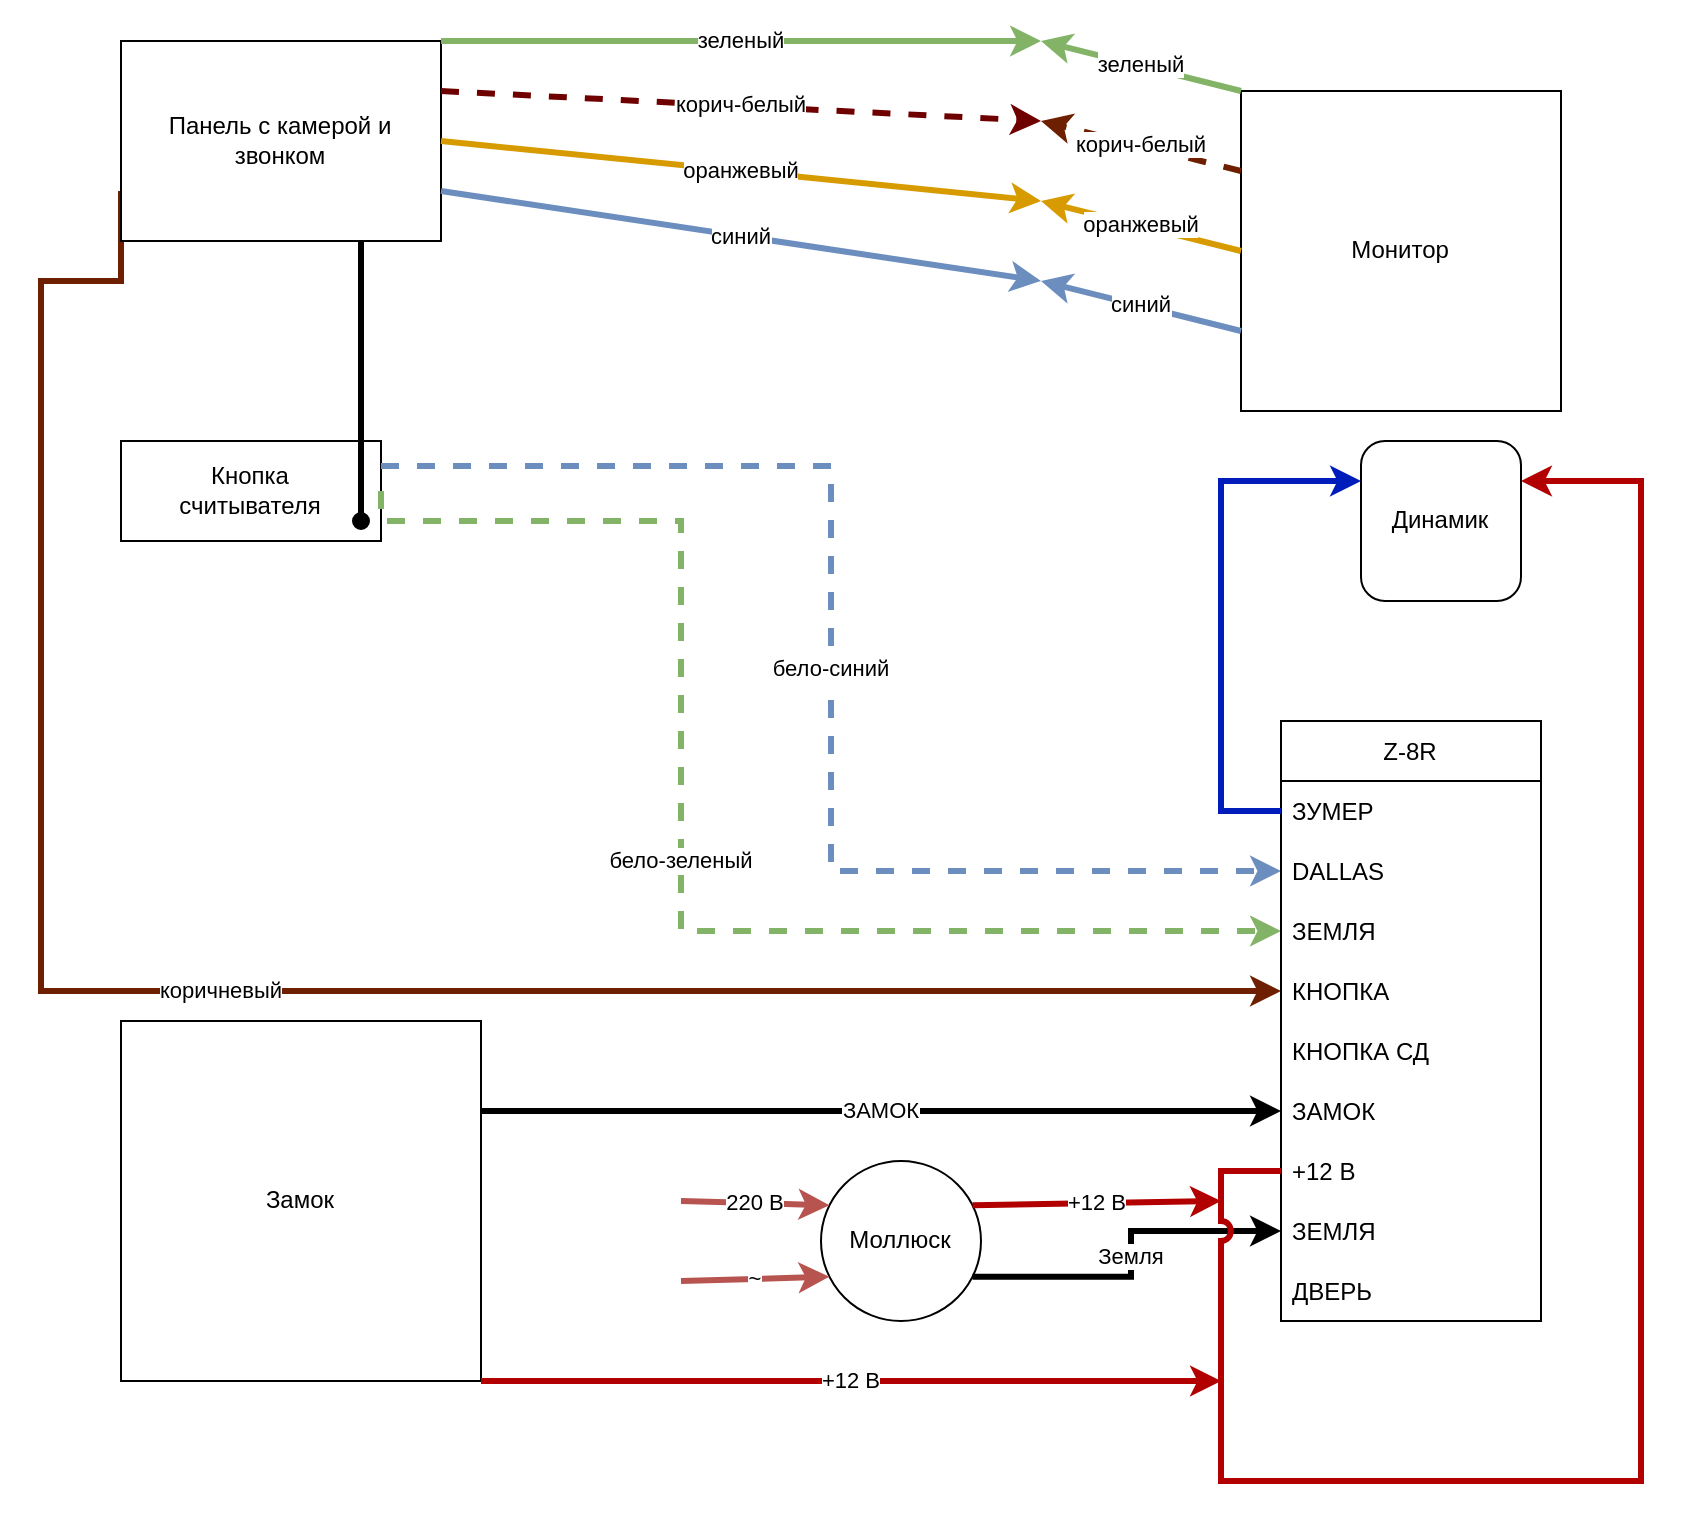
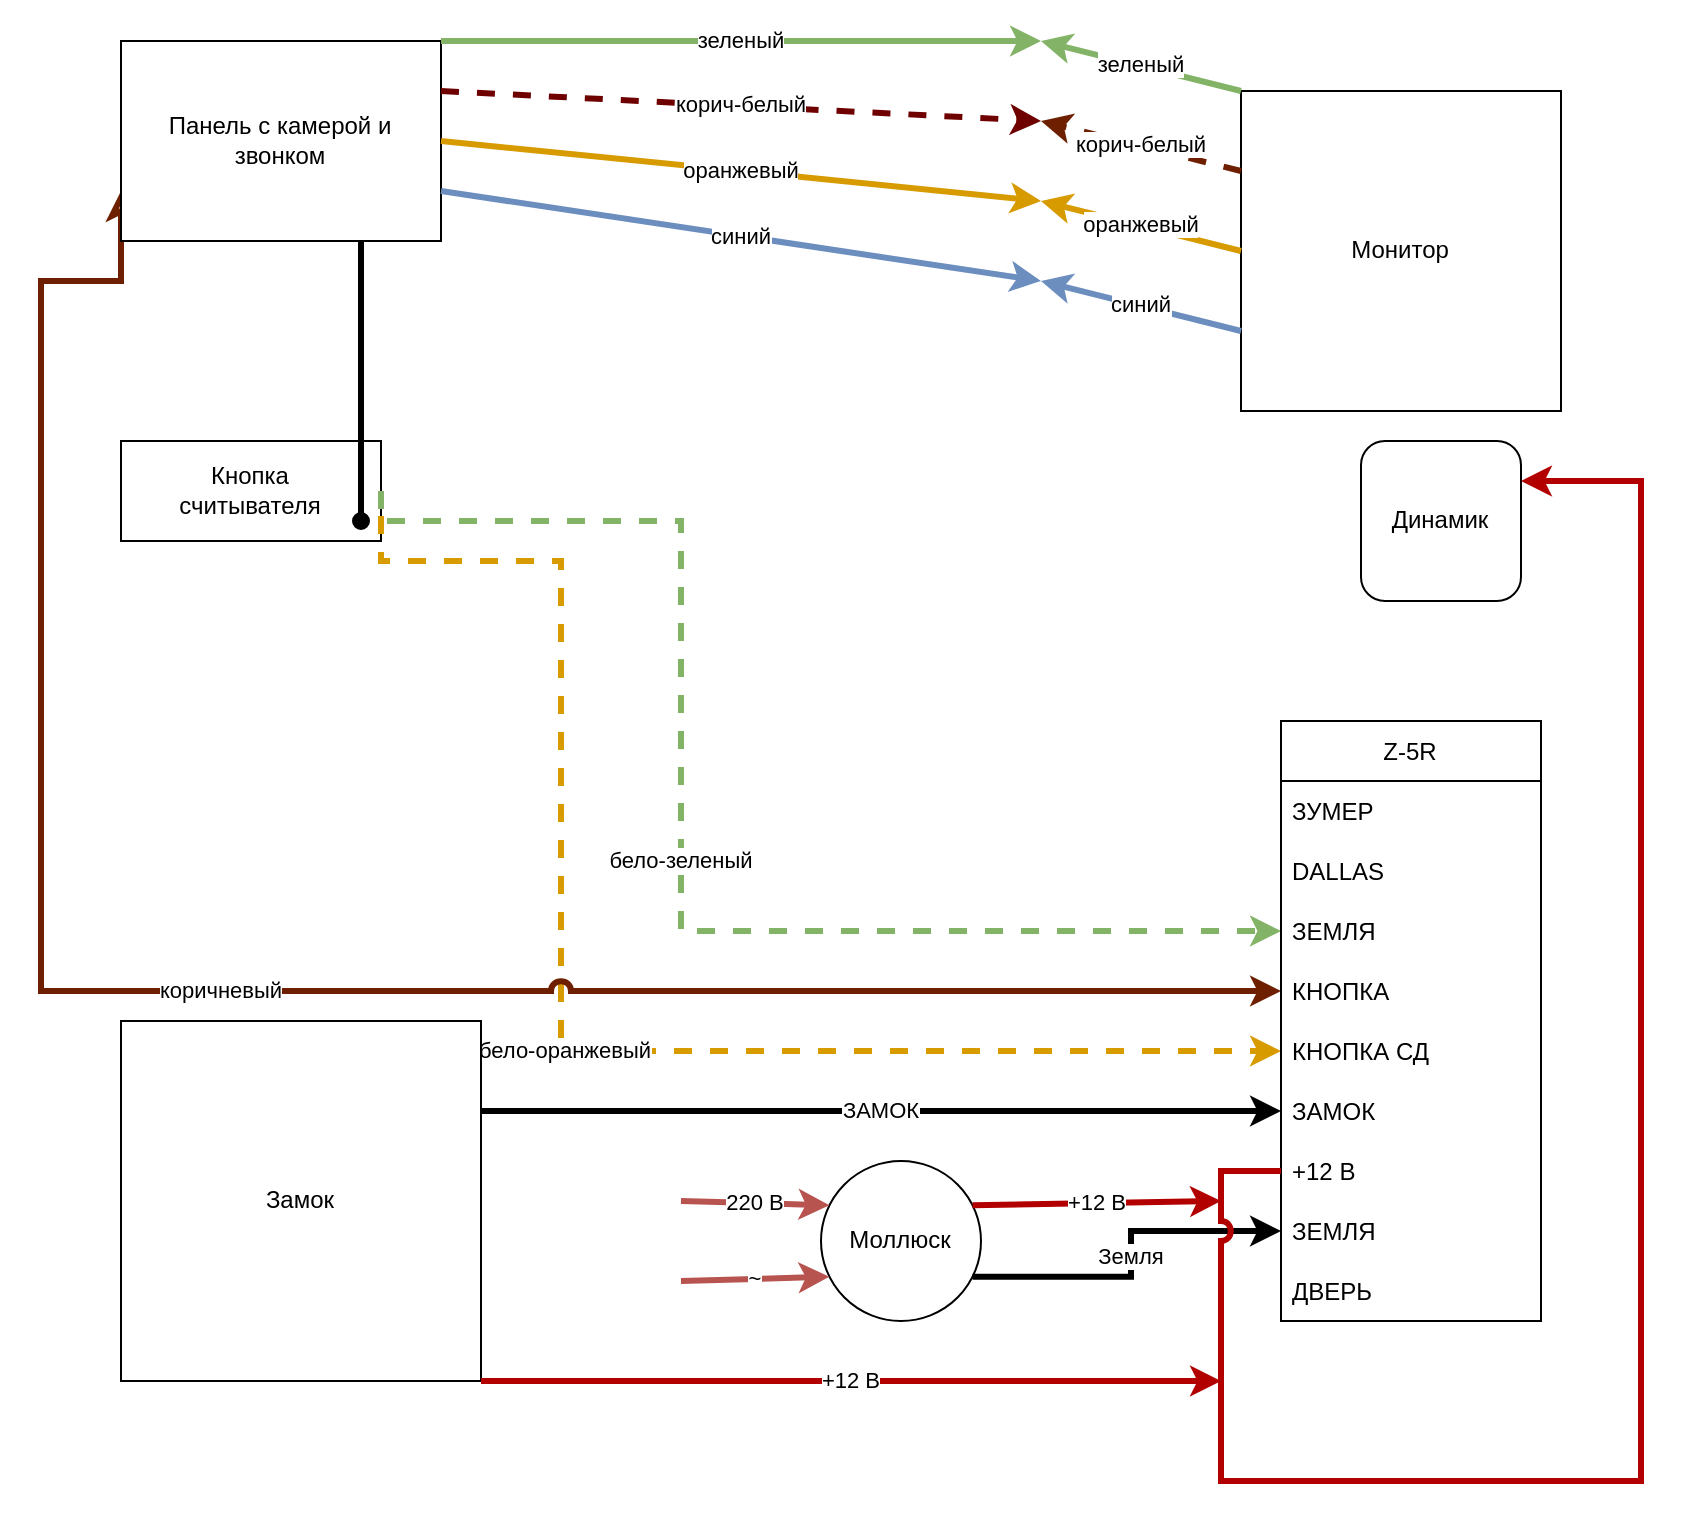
(121, 193) -> (558, 982)
(1221, 615) -> none
(1410, 752) -> (1410, 752)
(1247, 871) -> none
none -> (592, 1051)
